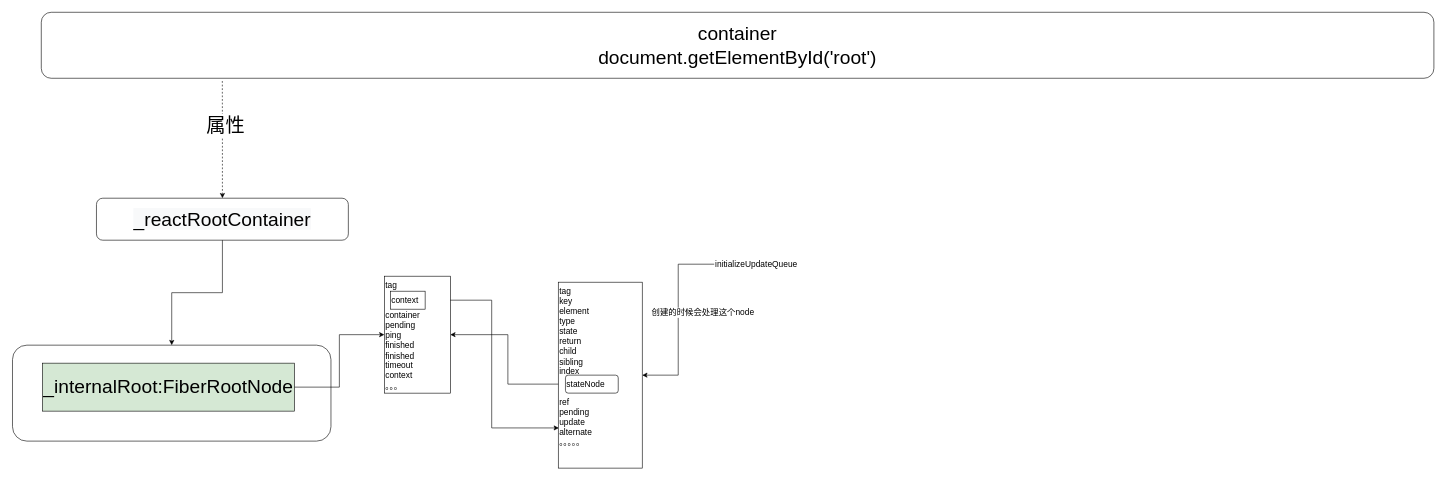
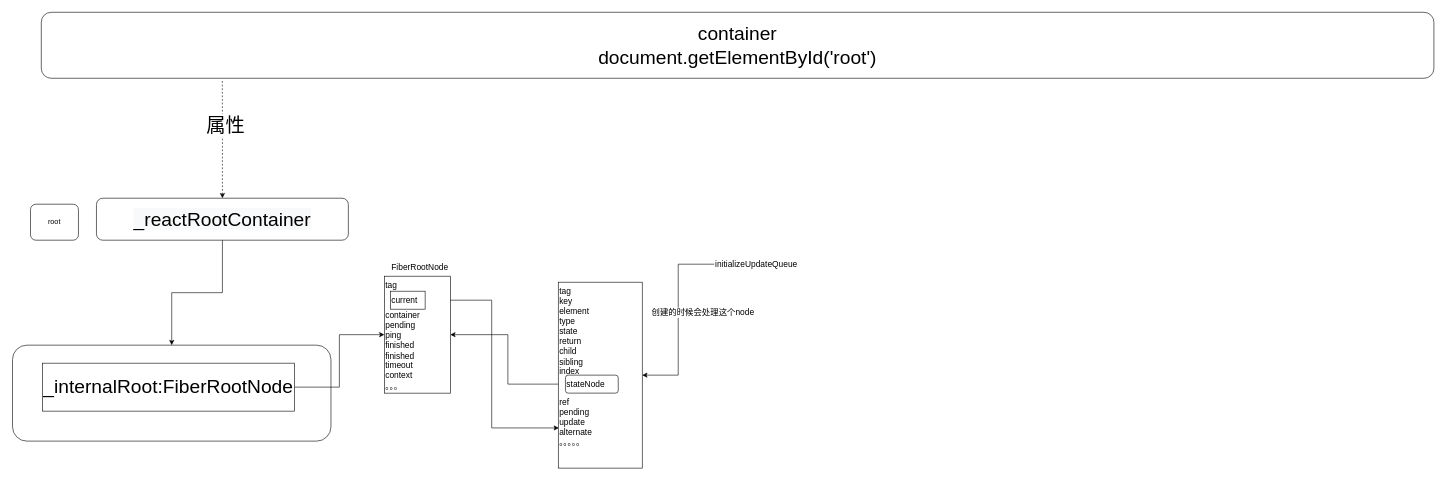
none -> (54, 222)
none -> (426, 267)
(408, 300) -> (408, 300)
(168, 387) -> (168, 387)
